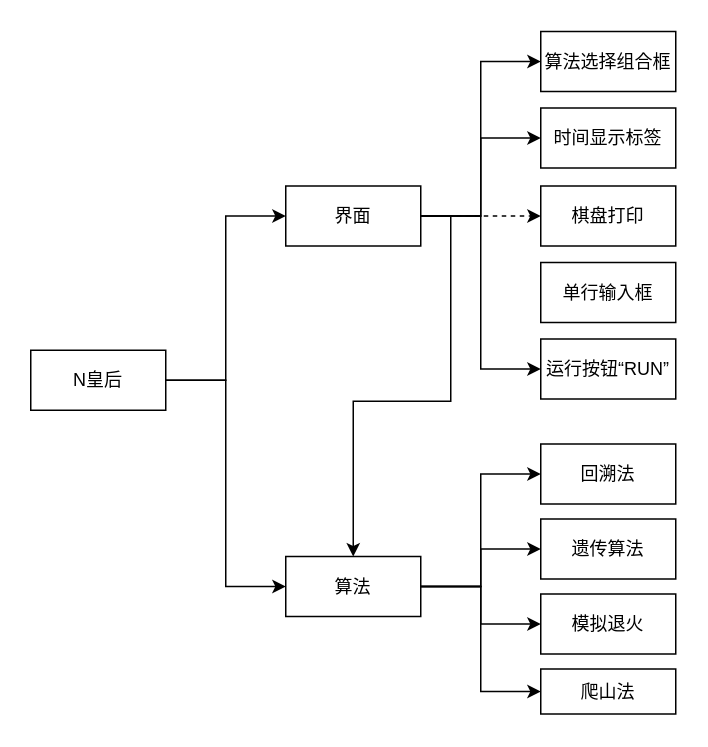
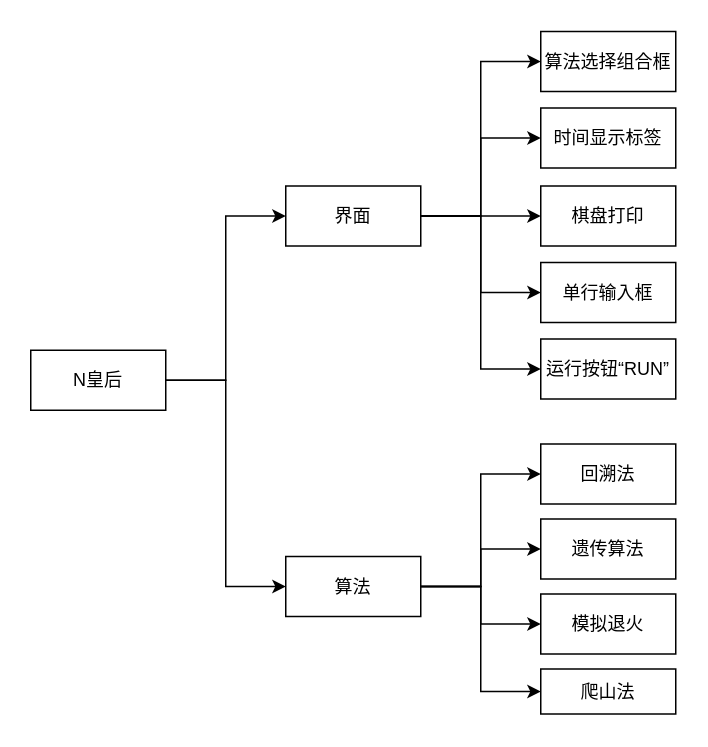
(506, 216) -> (506, 216)
(421, 401) -> (507, 293)
